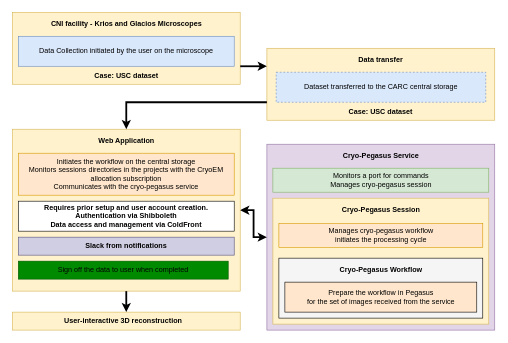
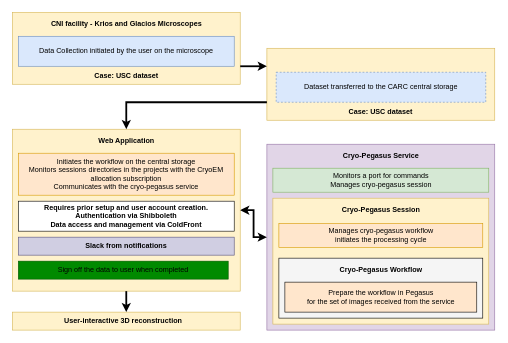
(381, 60) -> none
